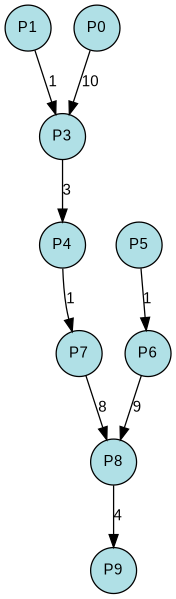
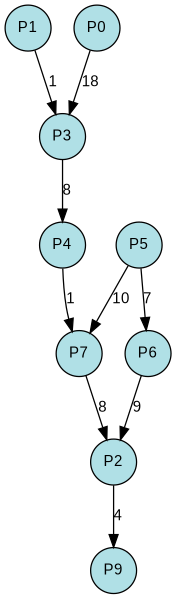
(91, 82) -> (91, 82)
(67, 191) -> (67, 191)
none -> (112, 294)
(147, 299) -> (147, 299)
(114, 462) -> (114, 462)
